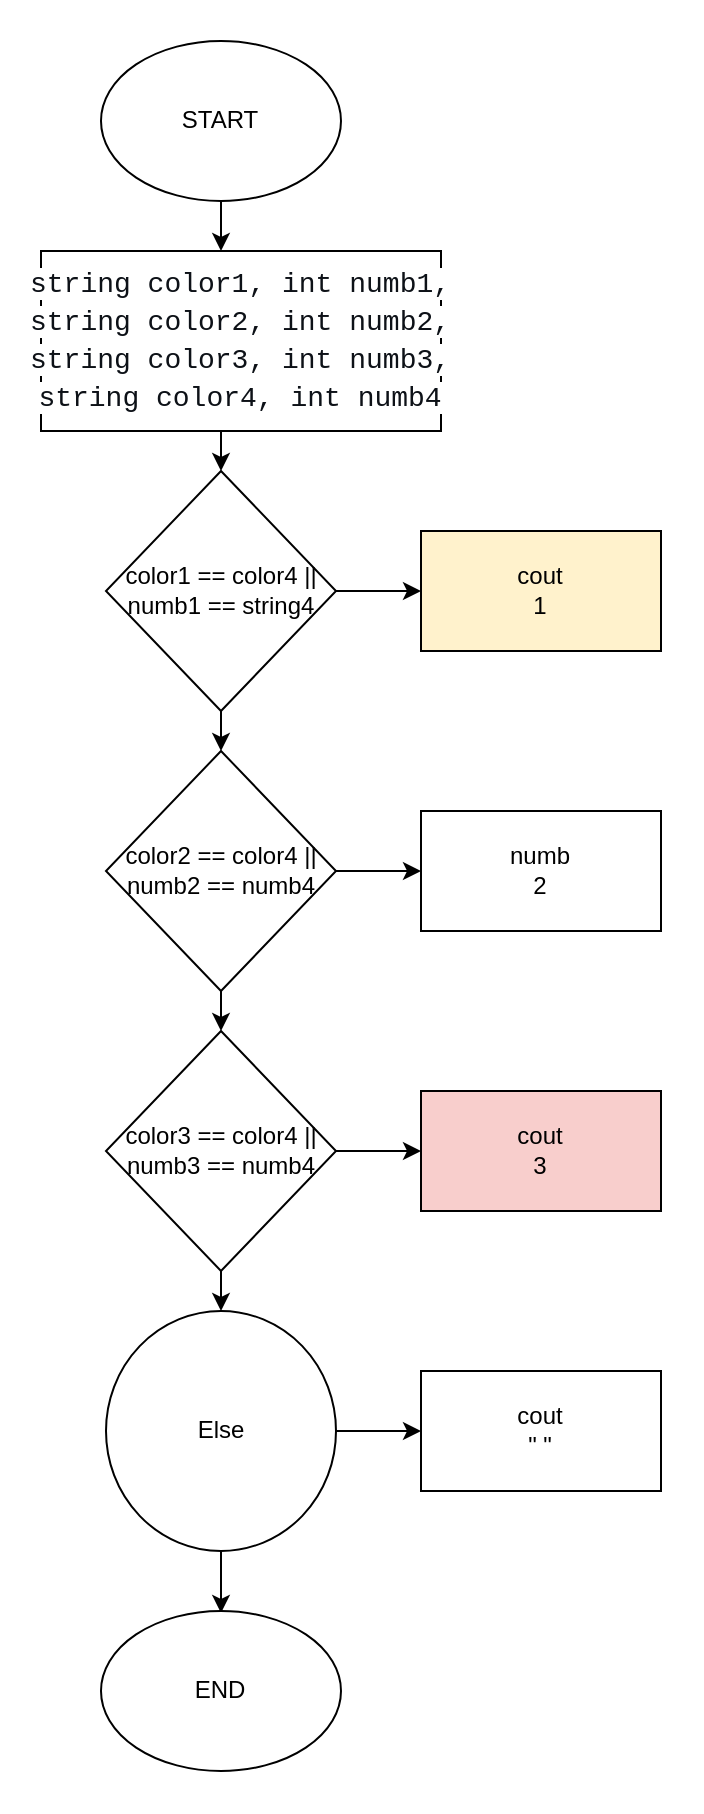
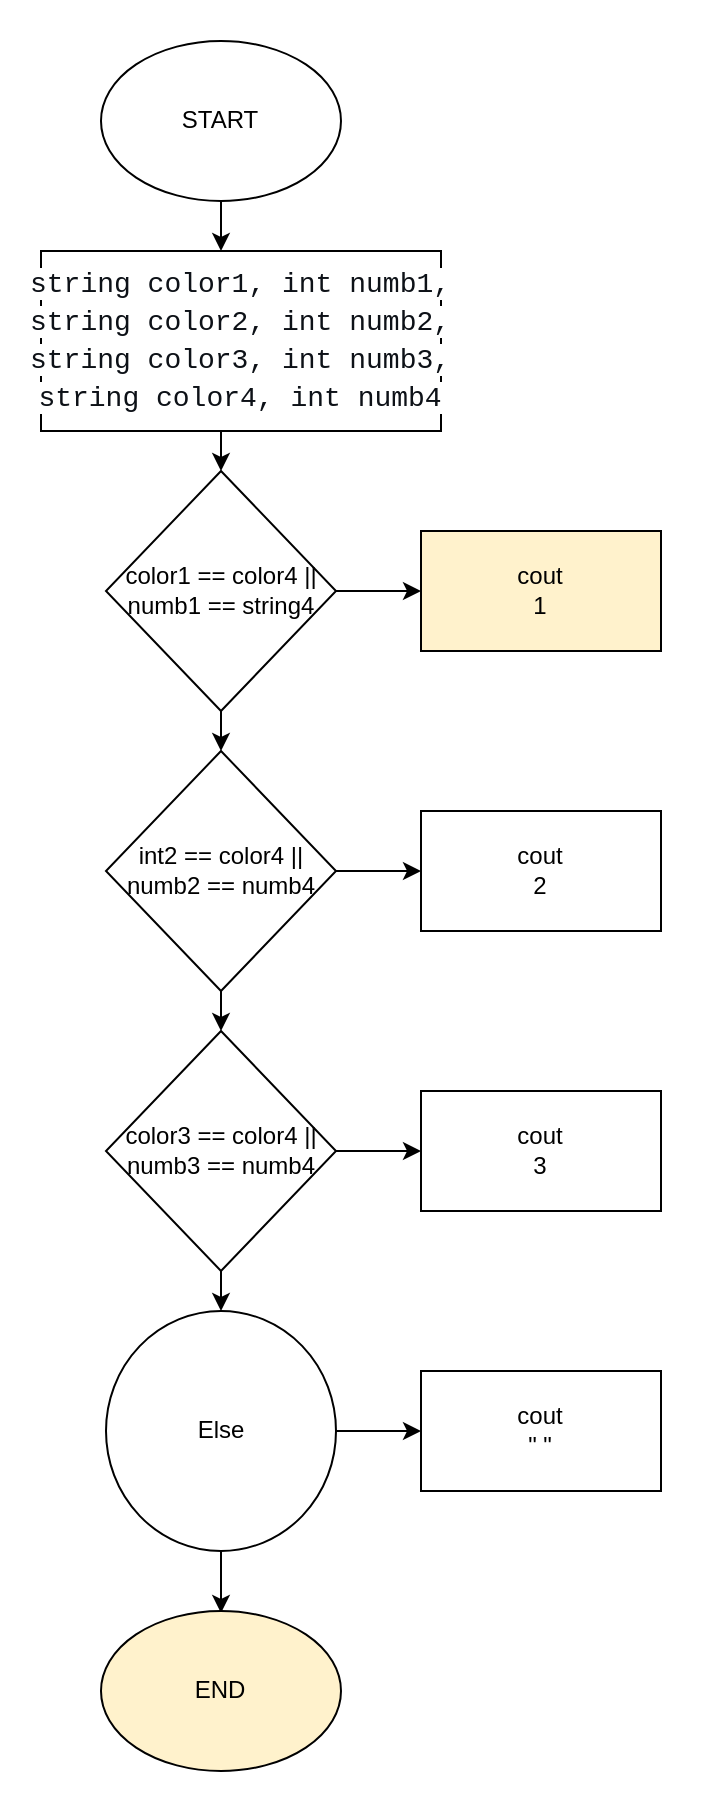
(222, 871) -> (222, 871)
(541, 871) -> (541, 871)
(541, 1151) -> (541, 1151)
(221, 1691) -> (221, 1691)
